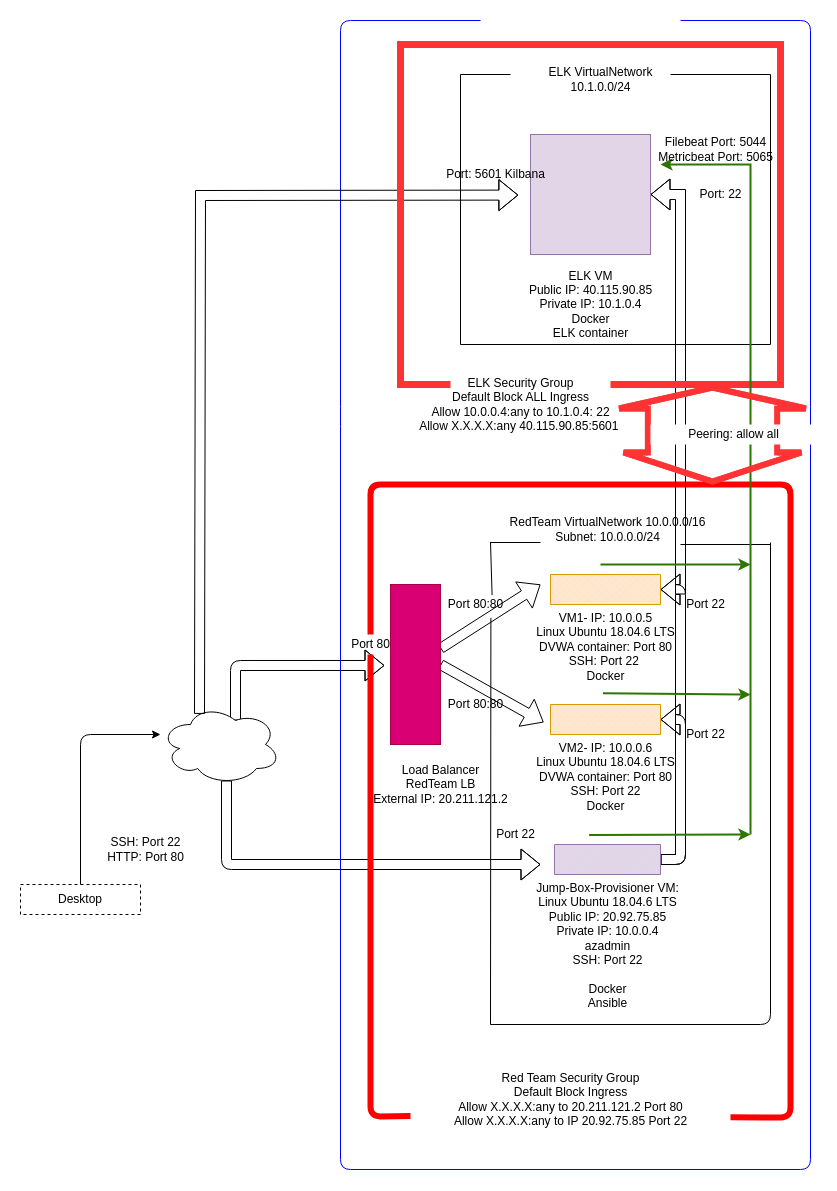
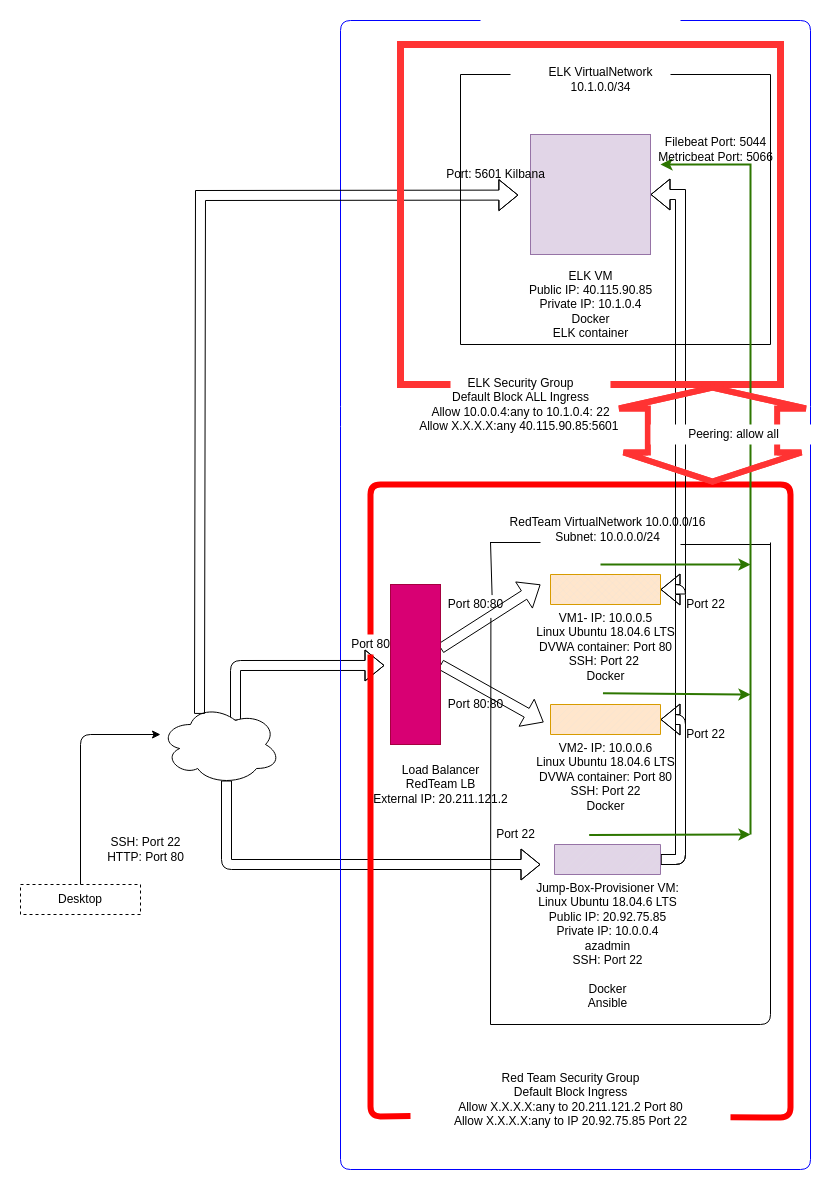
(601, 80) -> (601, 80)
(716, 150) -> (716, 150)
(721, 195) -> none
